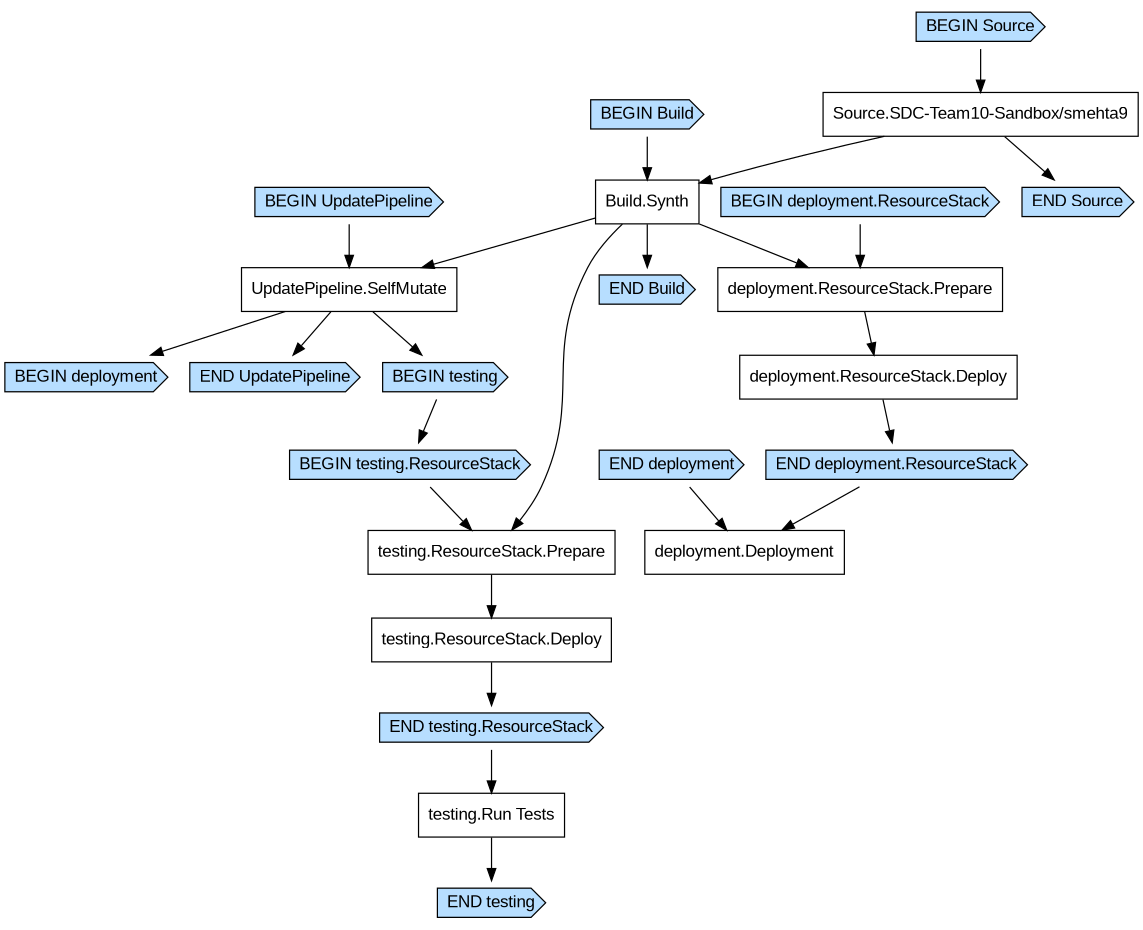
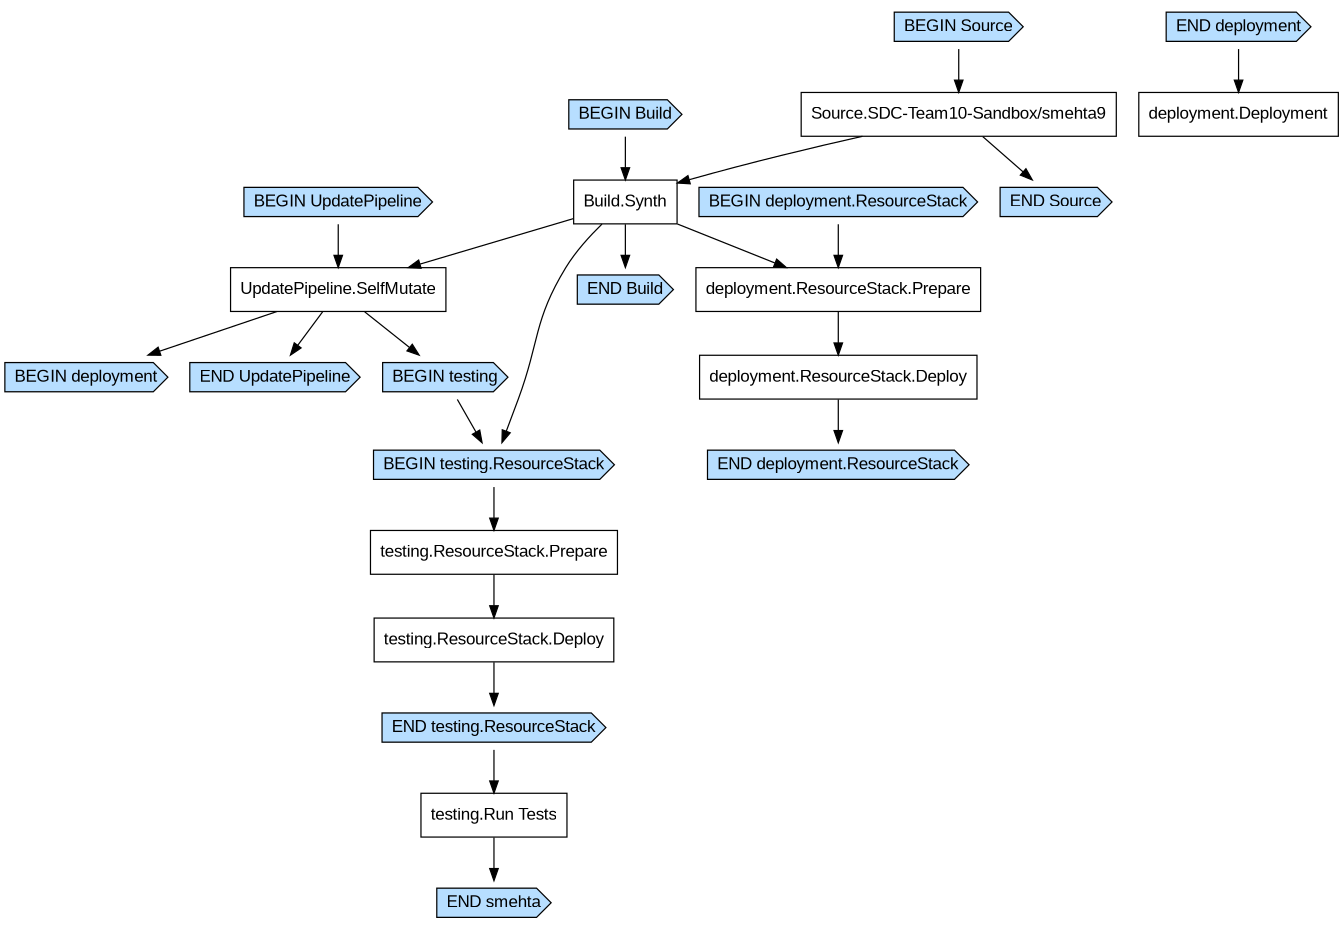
(563, 369) -> (541, 321)
(826, 505) -> none
(492, 903) -> (494, 903)
